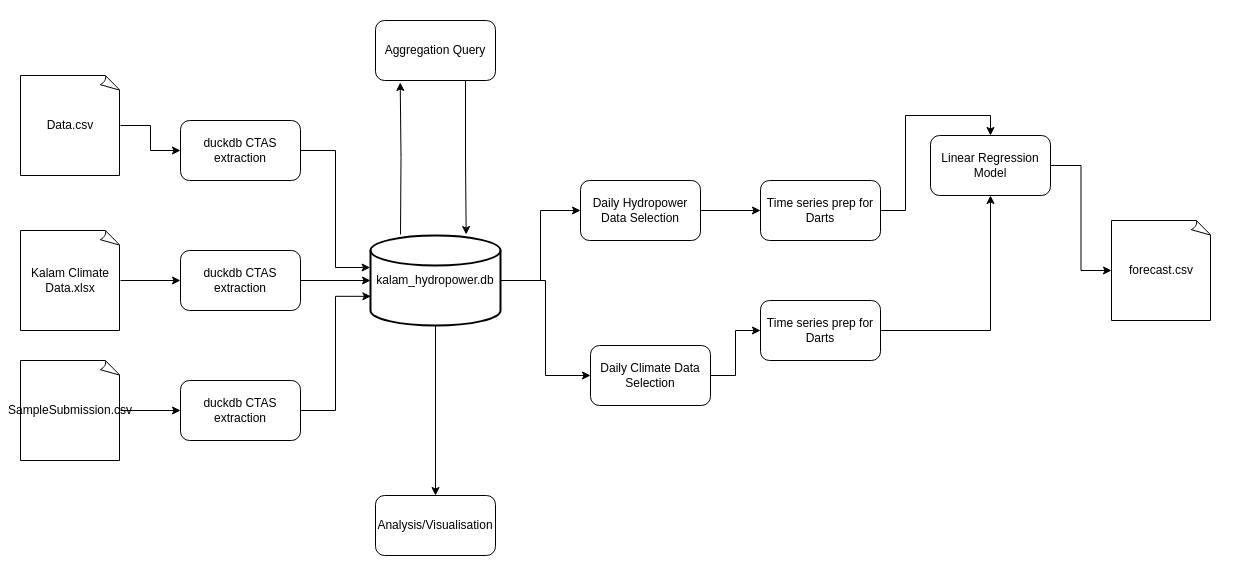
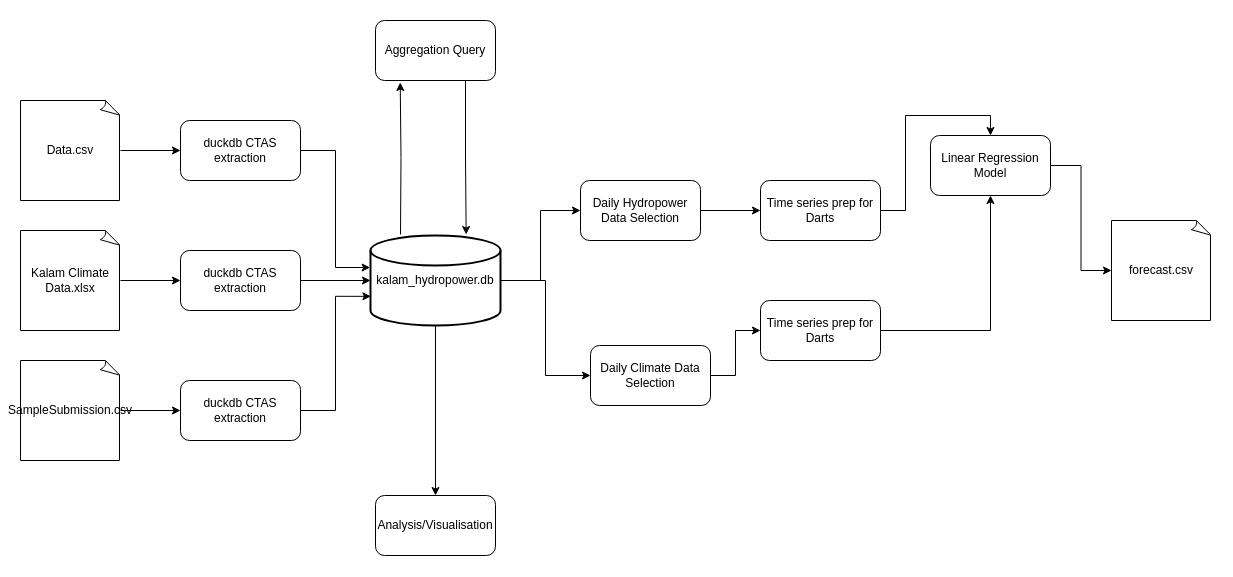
(71, 126) -> (71, 151)
